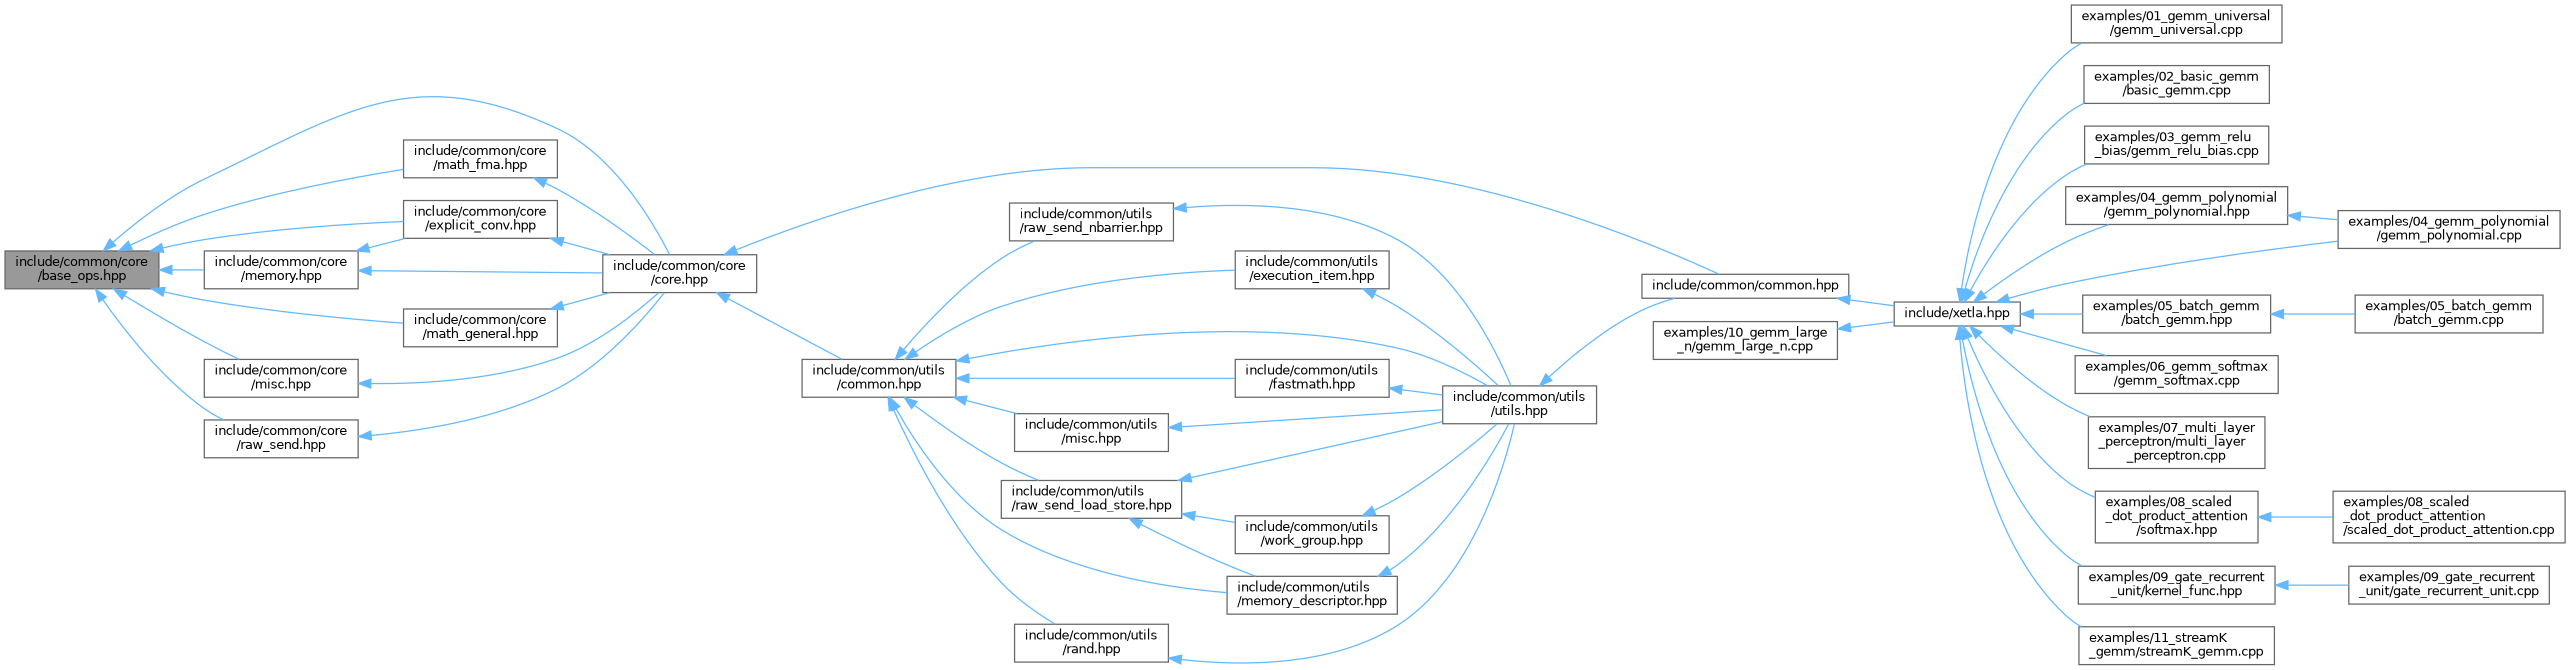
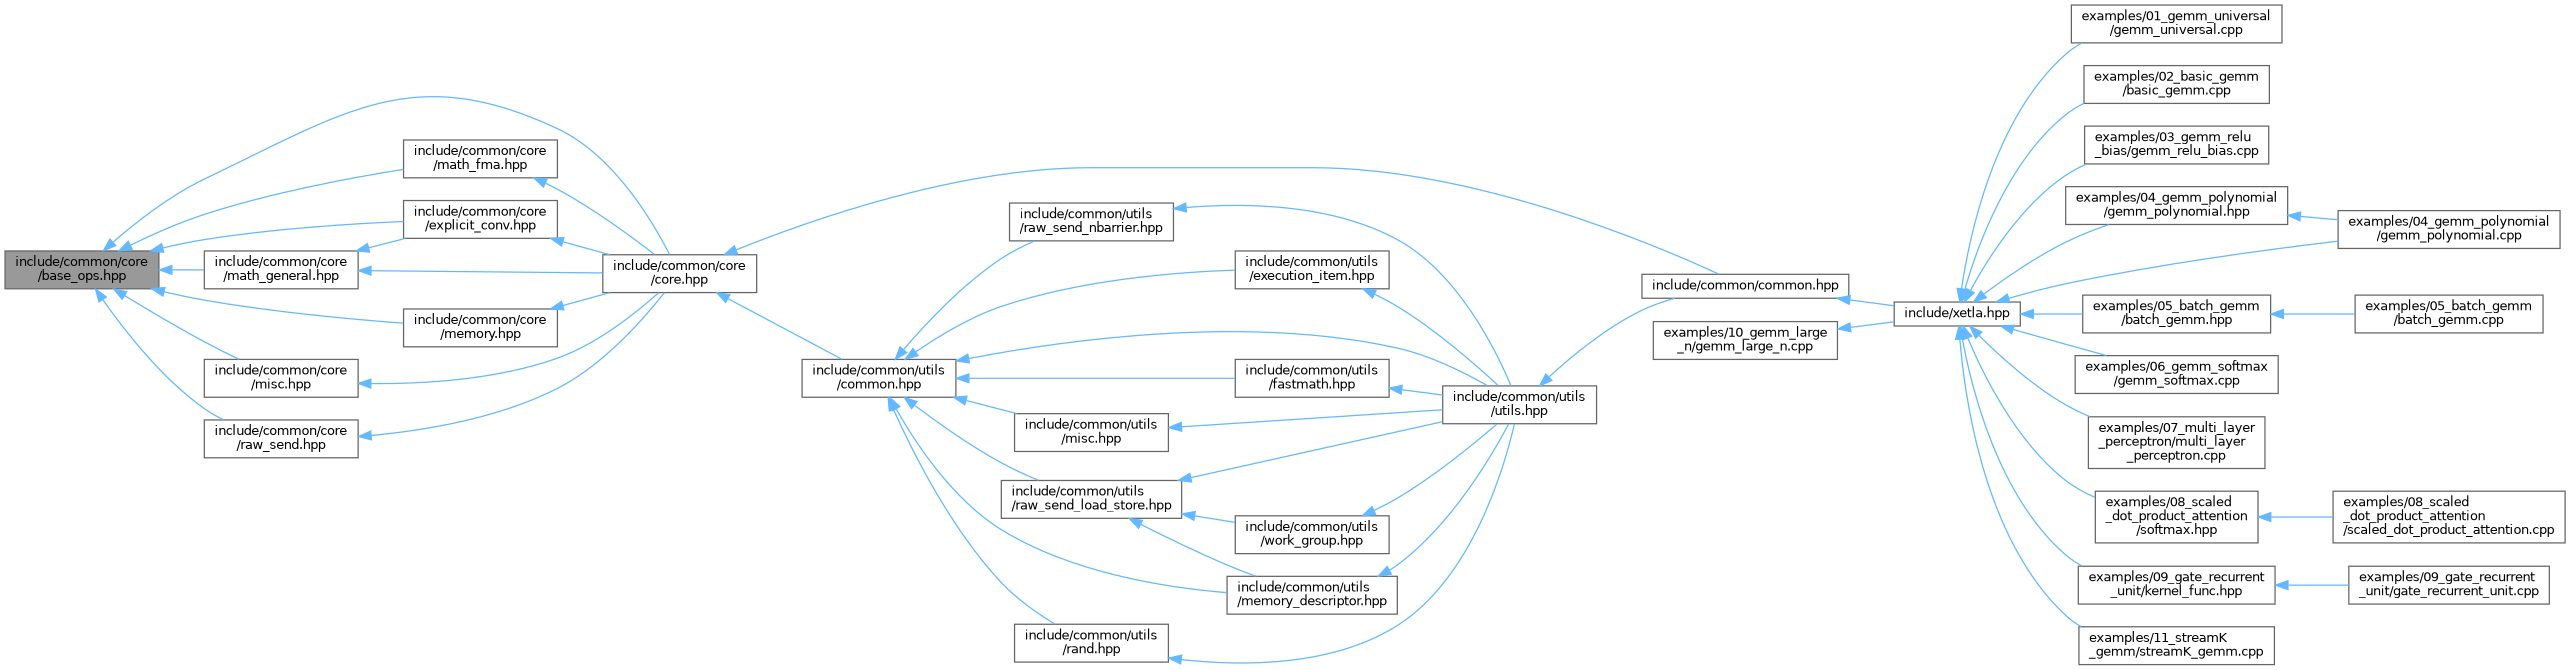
(387, 243) -> (387, 243)
